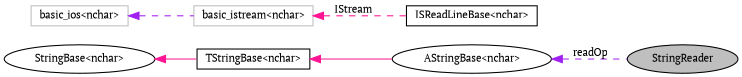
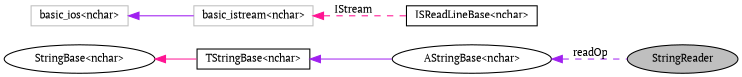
(167, 16) -> (167, 16)
(356, 59) -> (356, 59)
